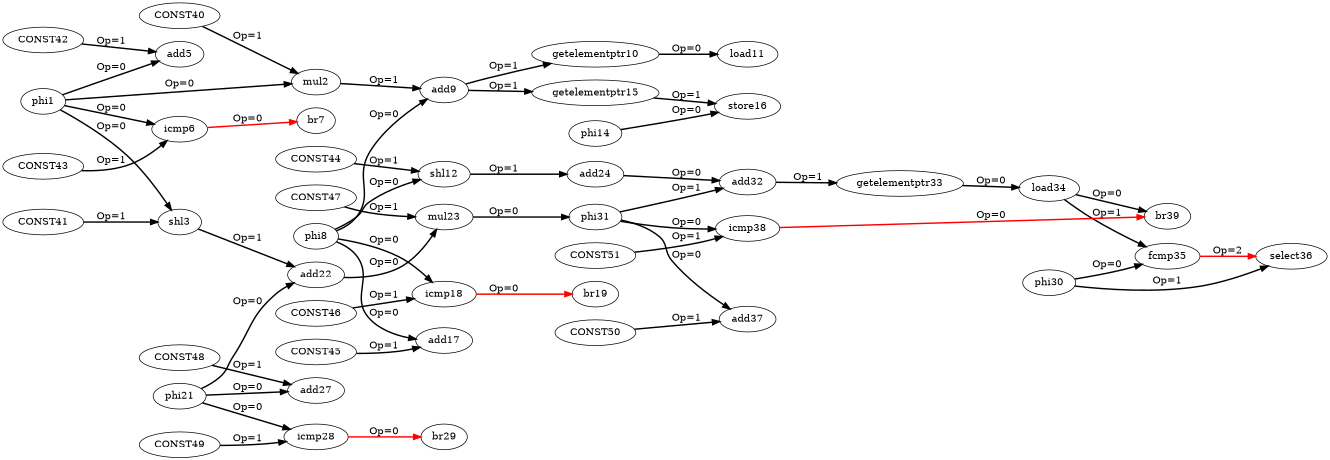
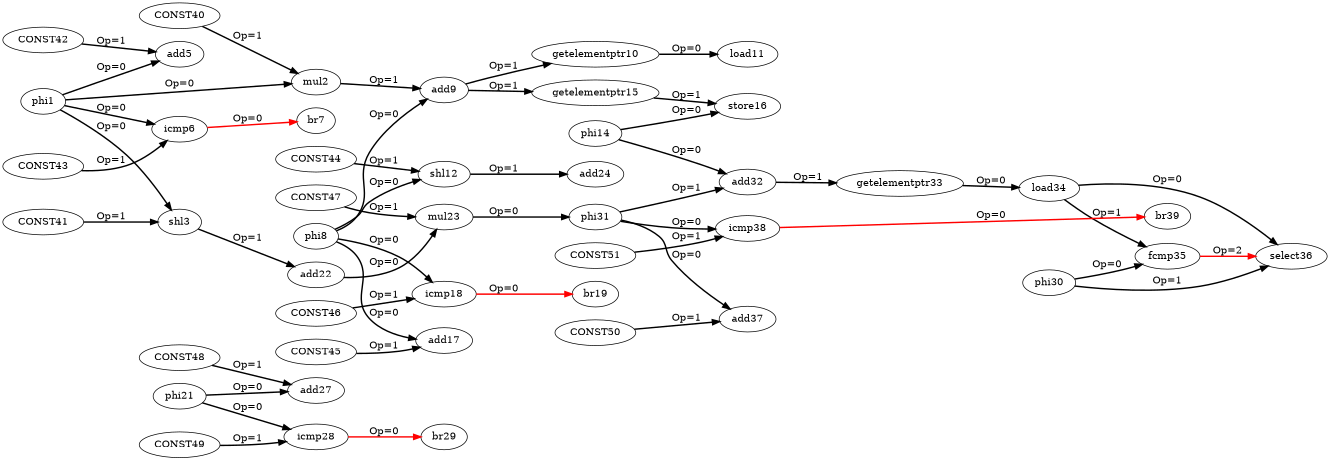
(668, 178) -> (669, 154)
(1107, 202) -> (1181, 191)
(244, 338) -> none
